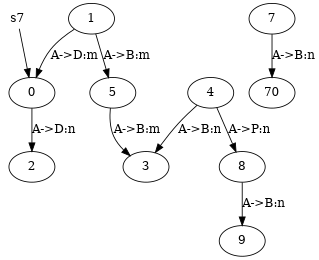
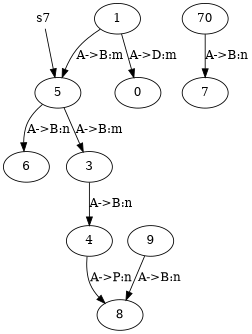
(23, 49) -> (49, 49)
(272, 51) -> (205, 51)
(178, 124) -> (89, 200)
none -> (26, 167)
(32, 167) -> none
(242, 200) -> (137, 274)
